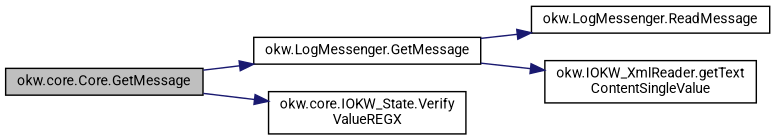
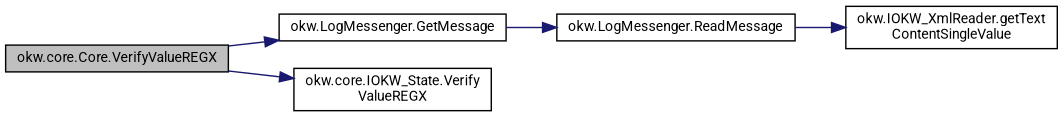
(505, 66) -> (813, 27)
(104, 82) -> (117, 59)
